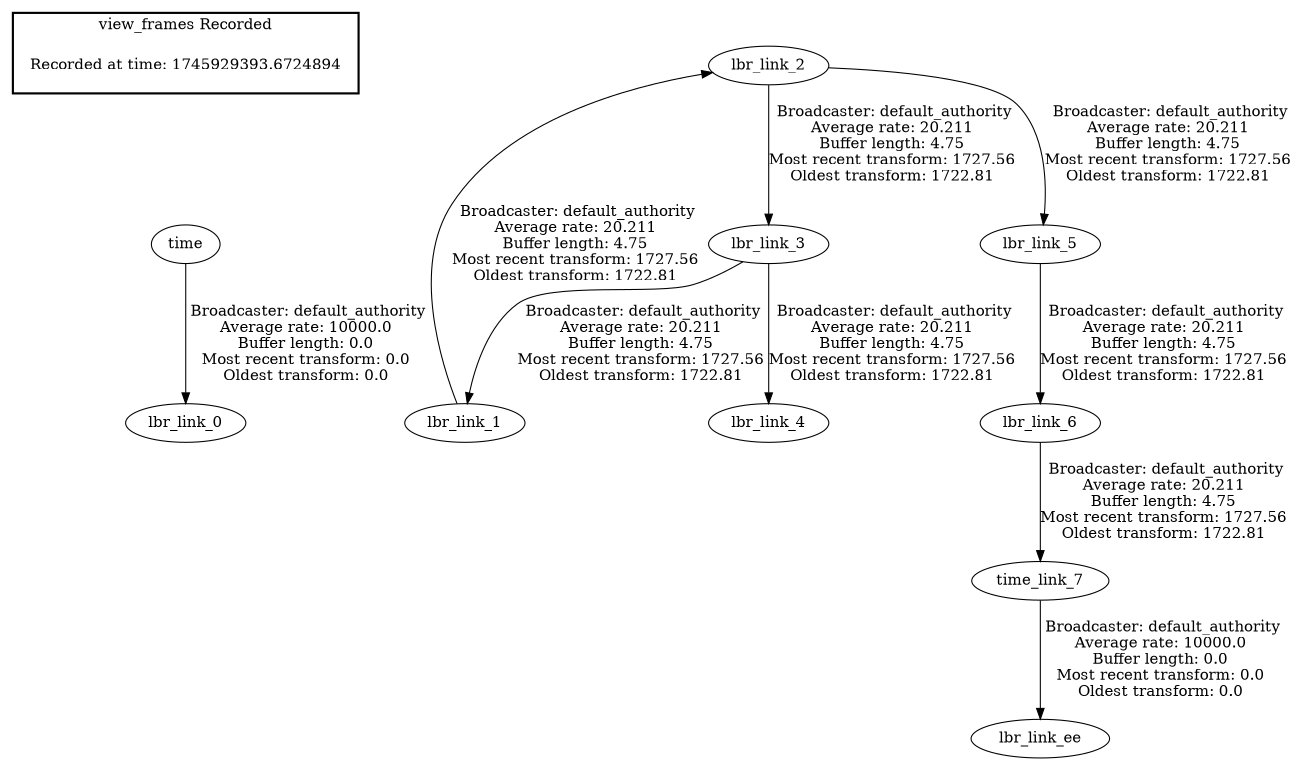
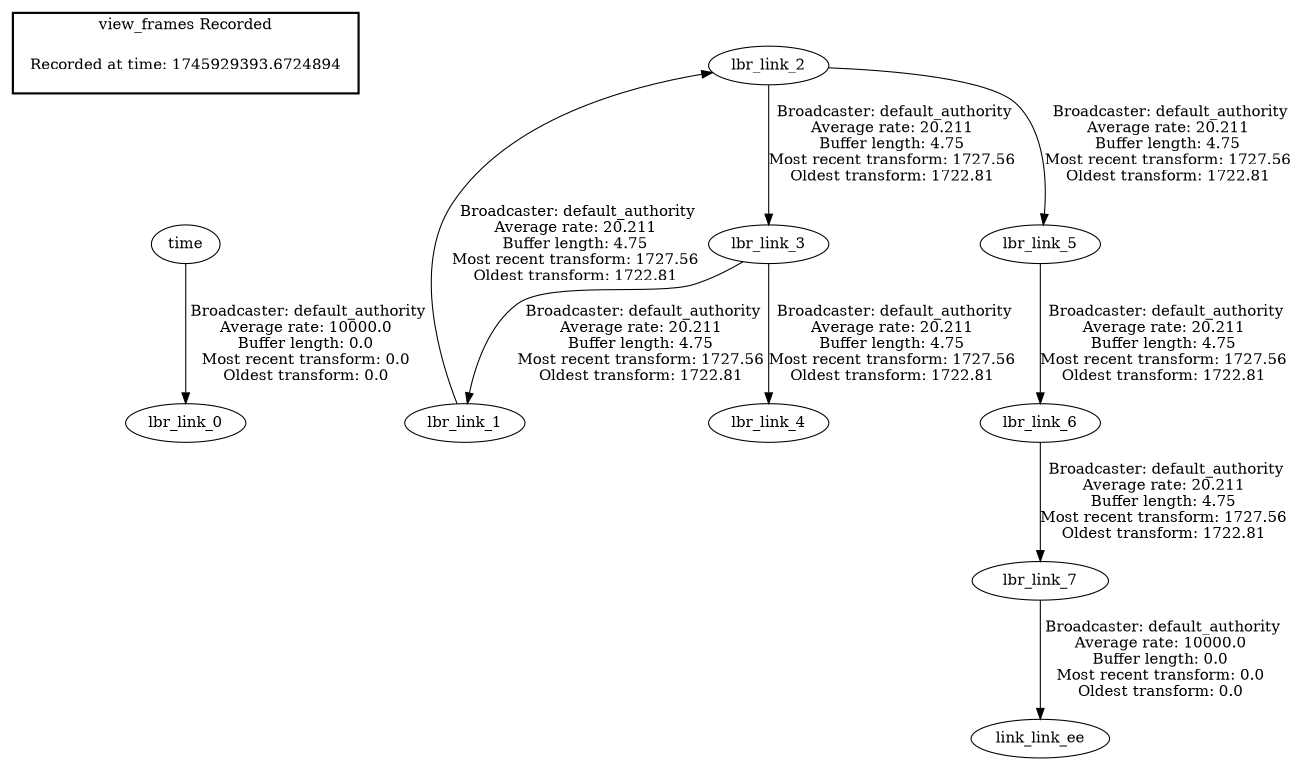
(1040, 581) -> (1040, 581)
(1040, 739) -> (1040, 739)
